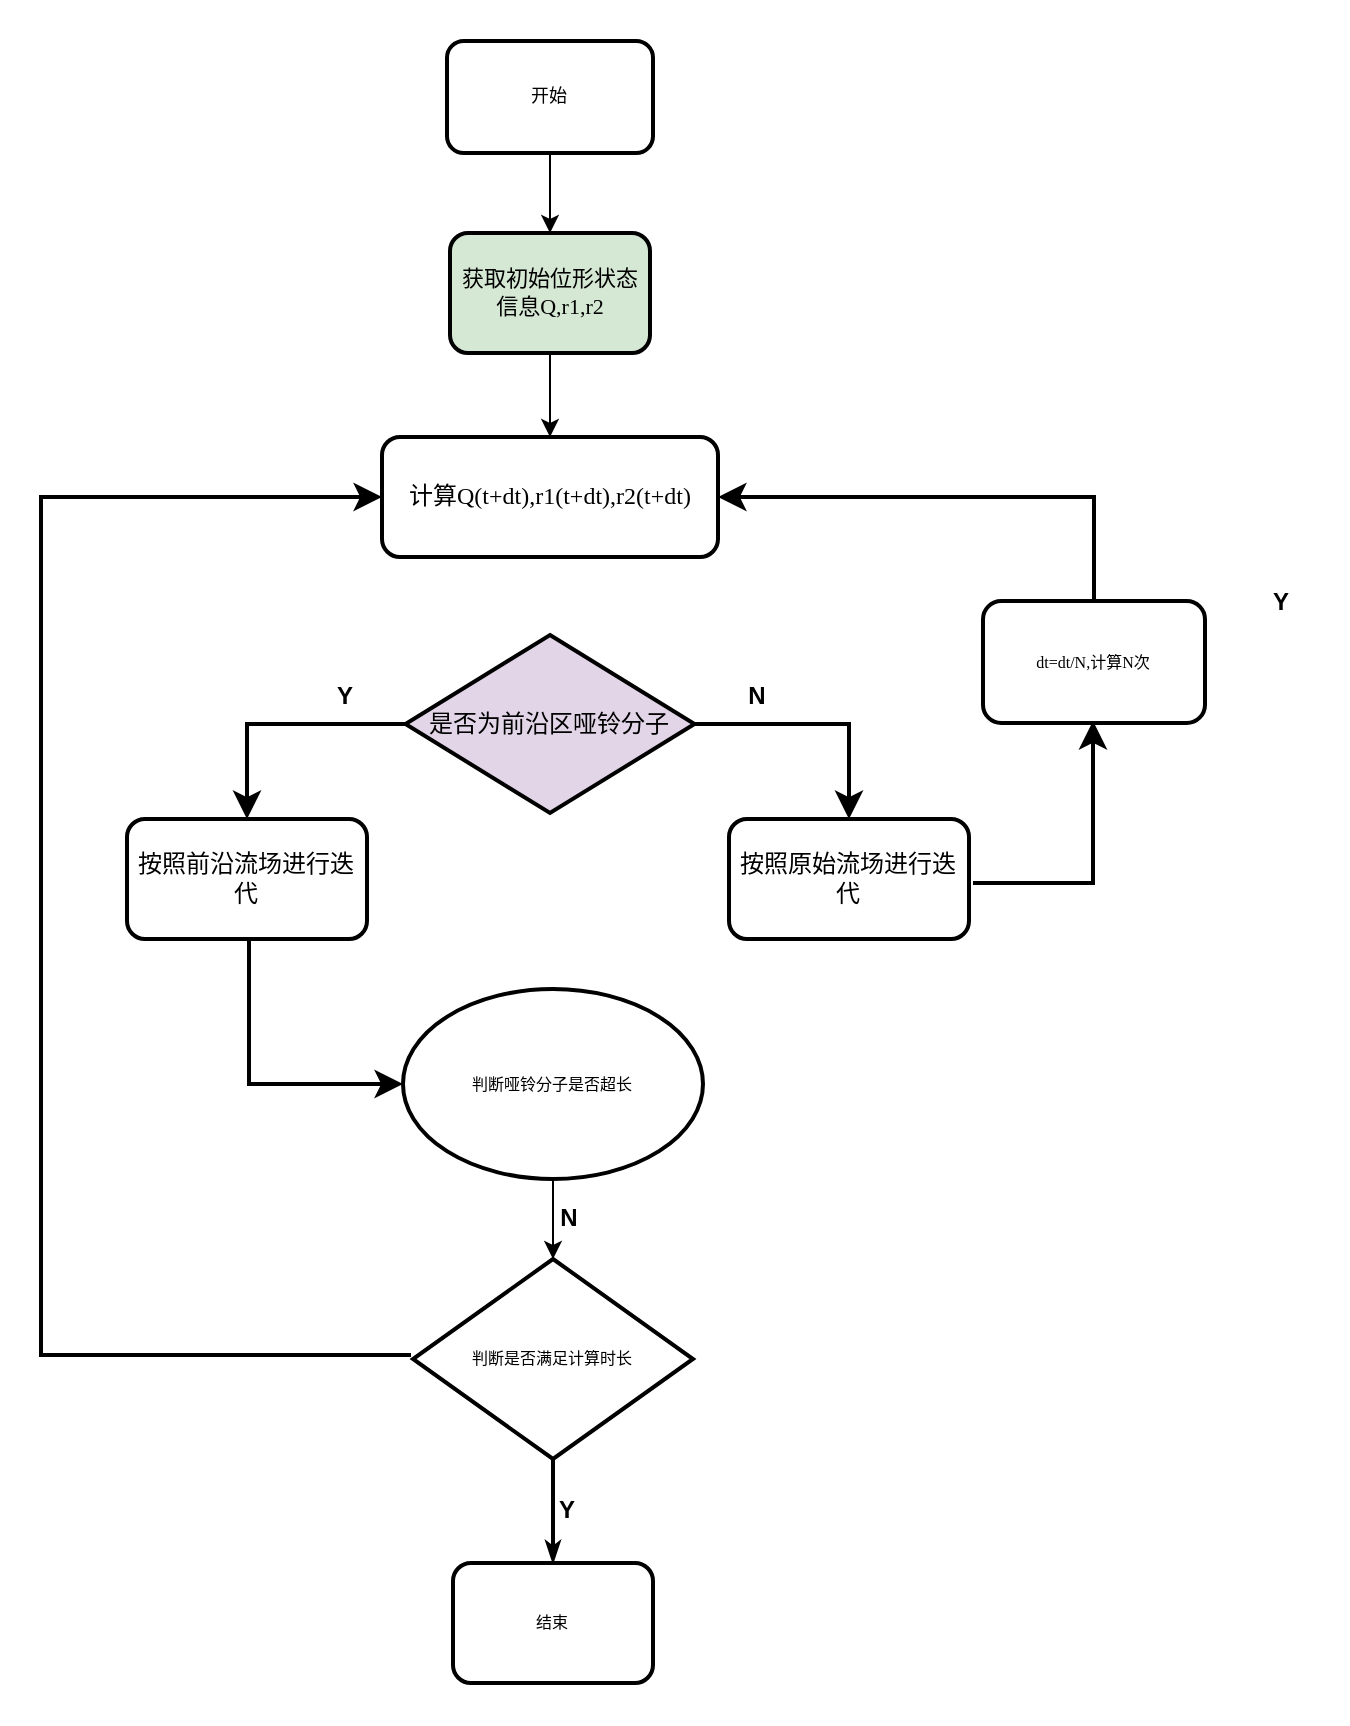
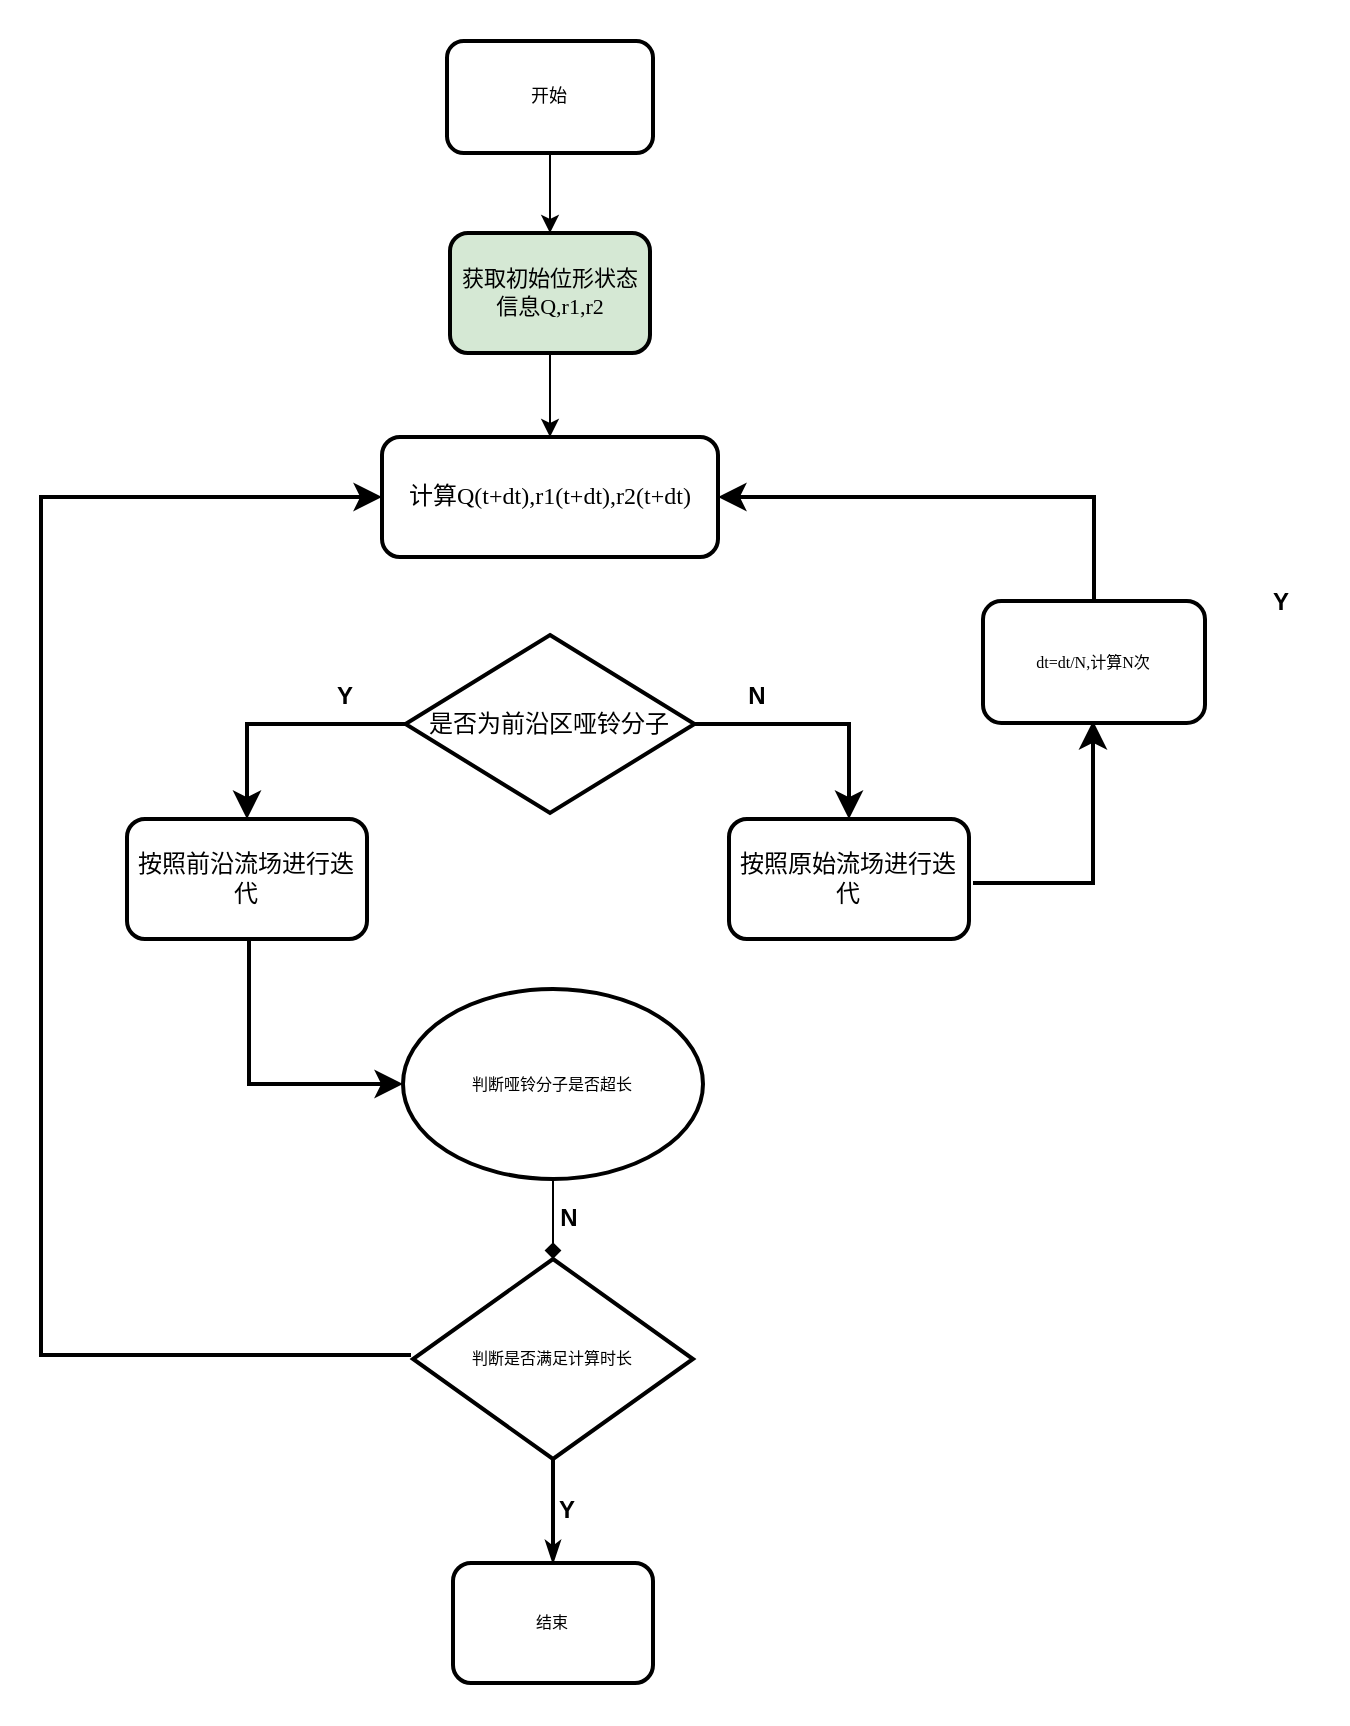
(550, 724) -> (550, 724)
(553, 1244) -> (553, 1243)
